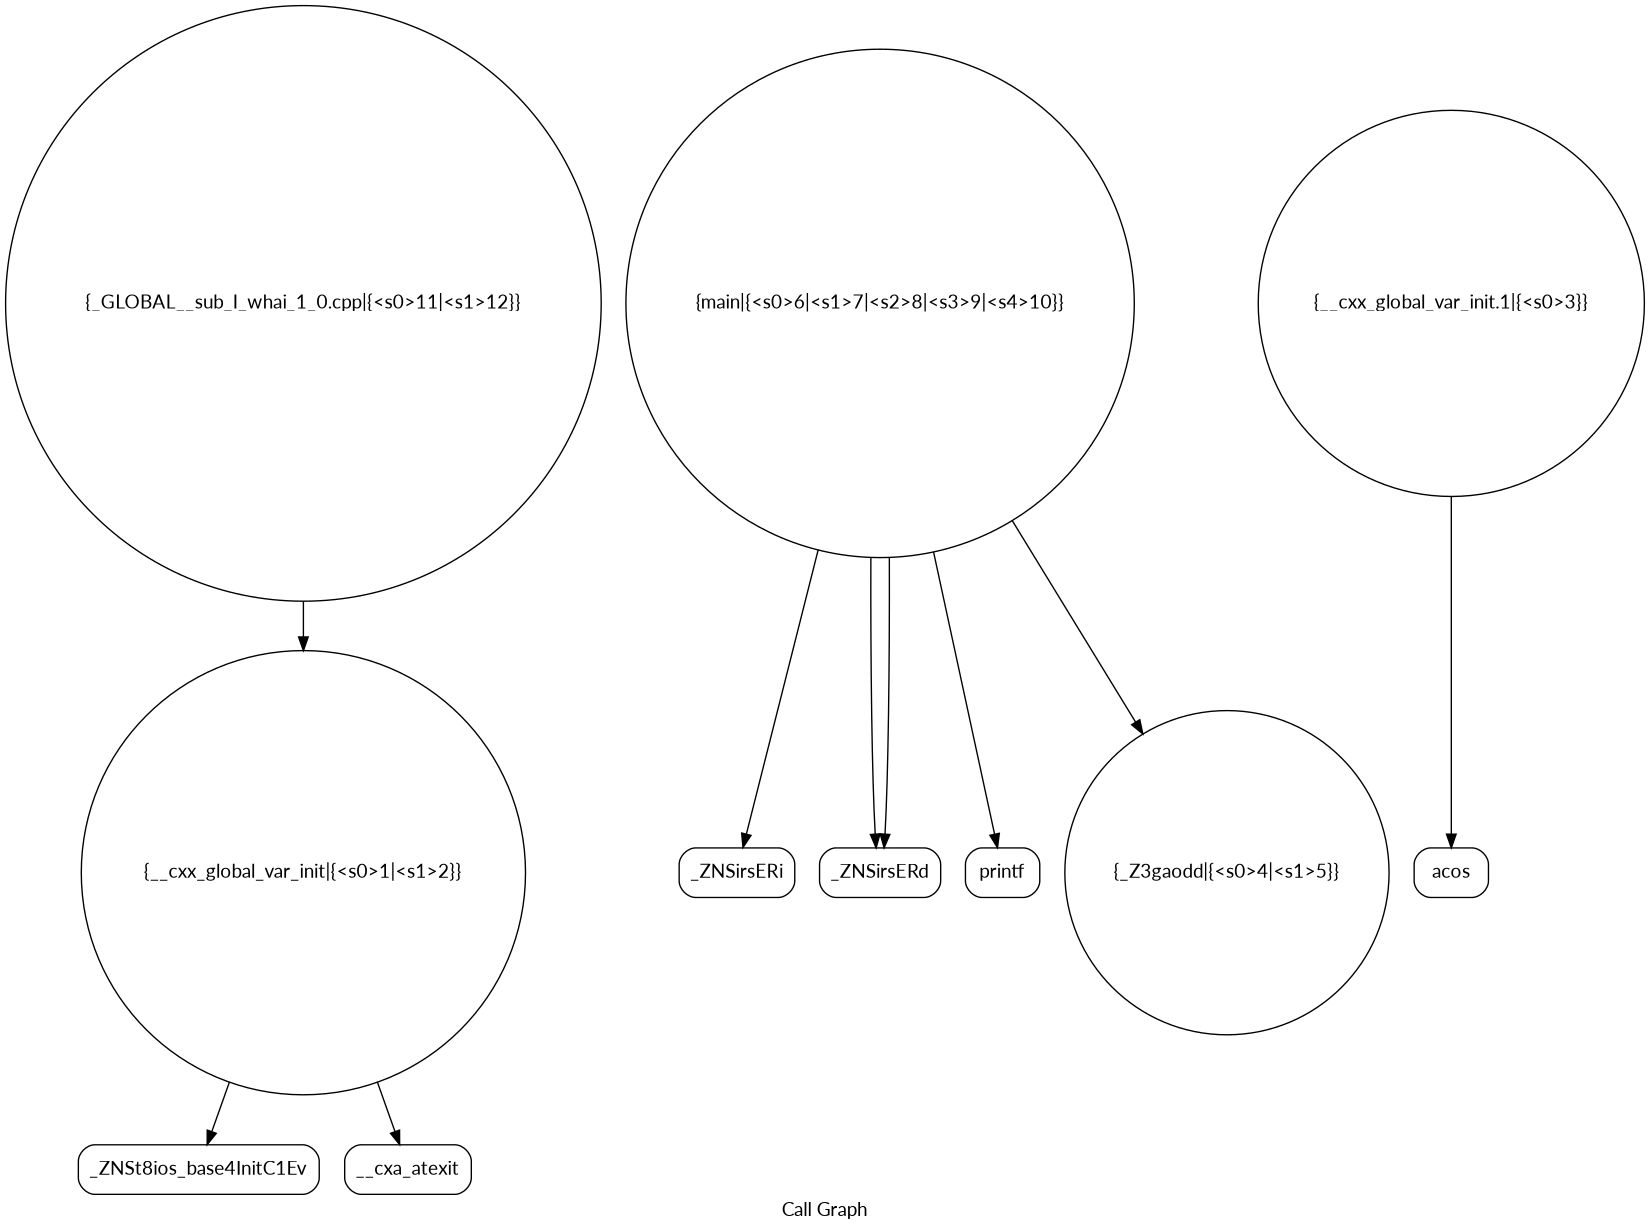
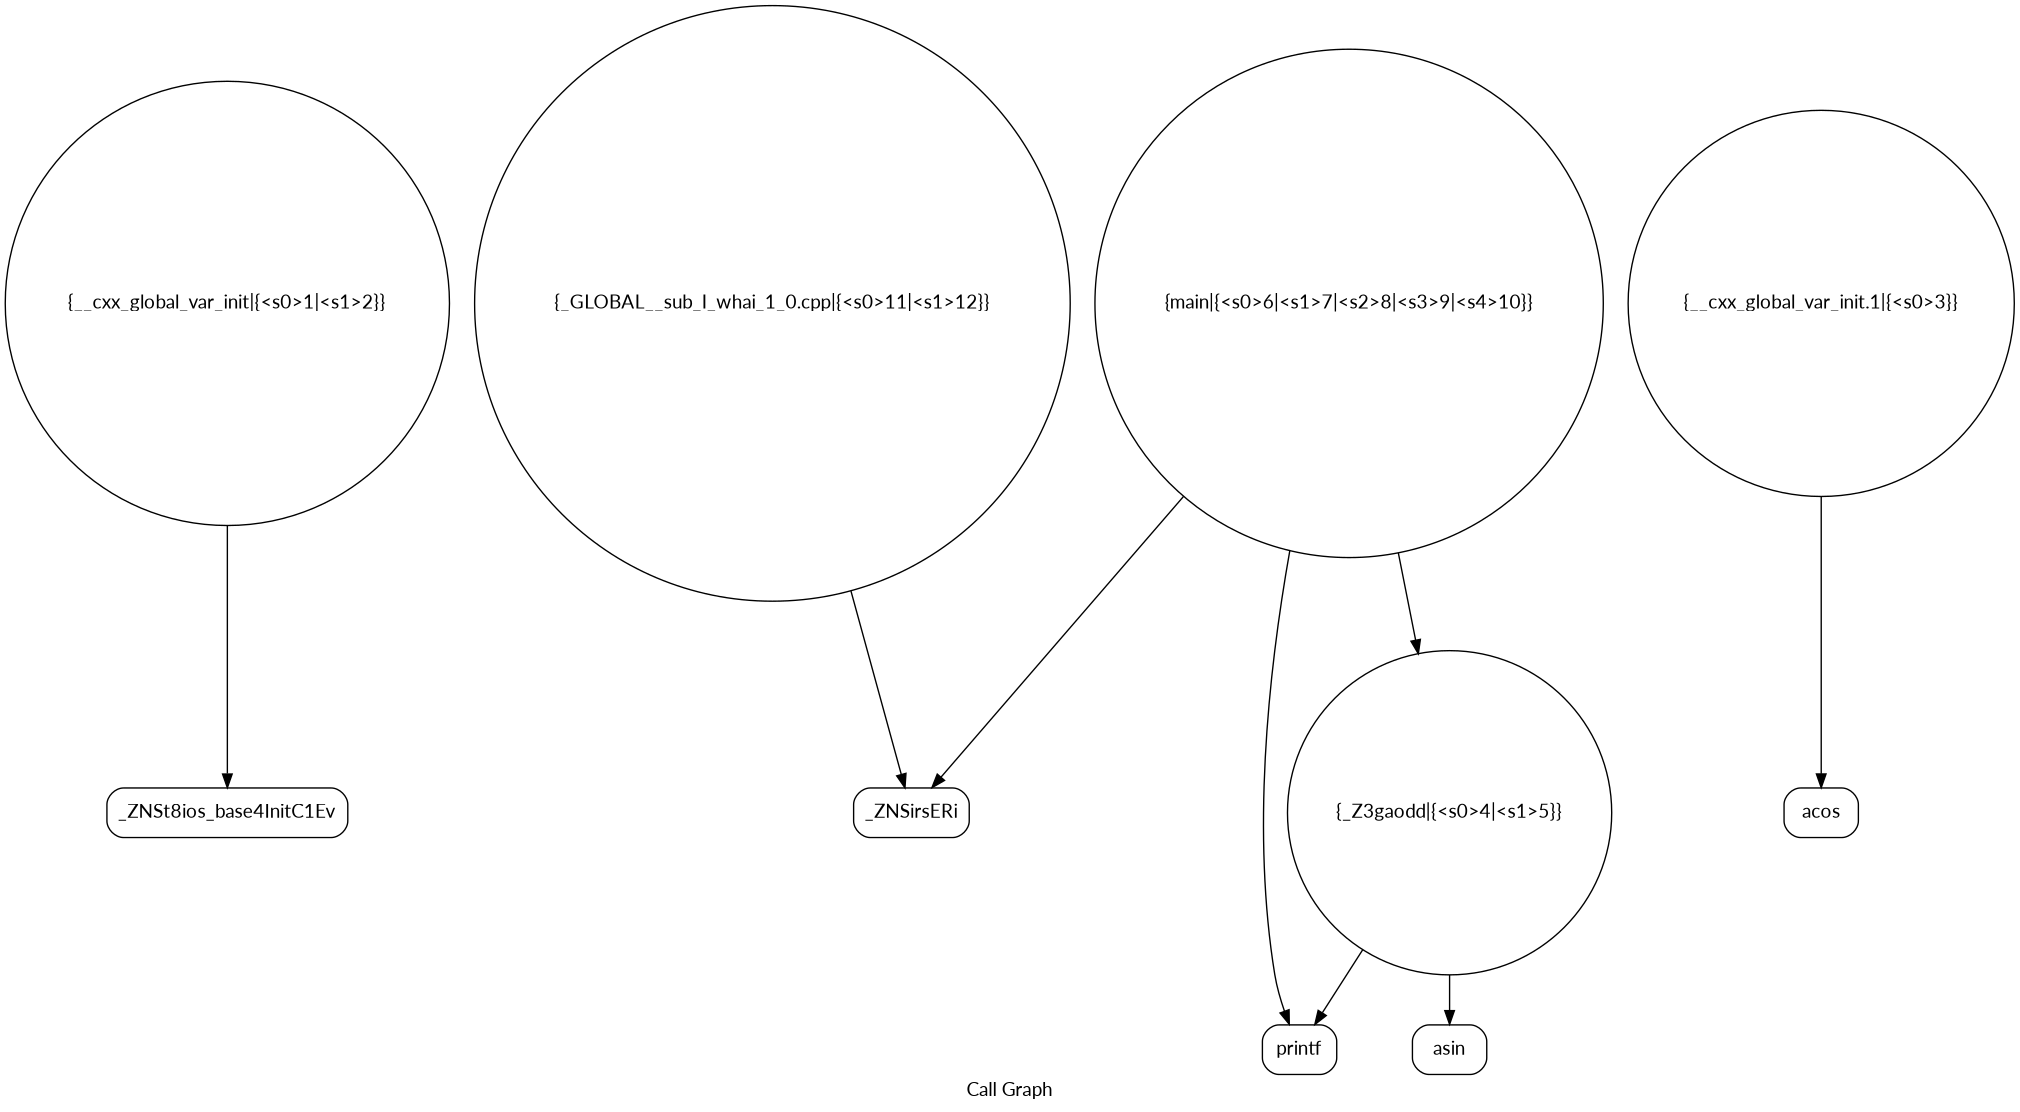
(303, 619) -> (876, 683)
(880, 873) -> none
none -> (1343, 981)
none -> (1450, 1050)
(408, 1170) -> none
